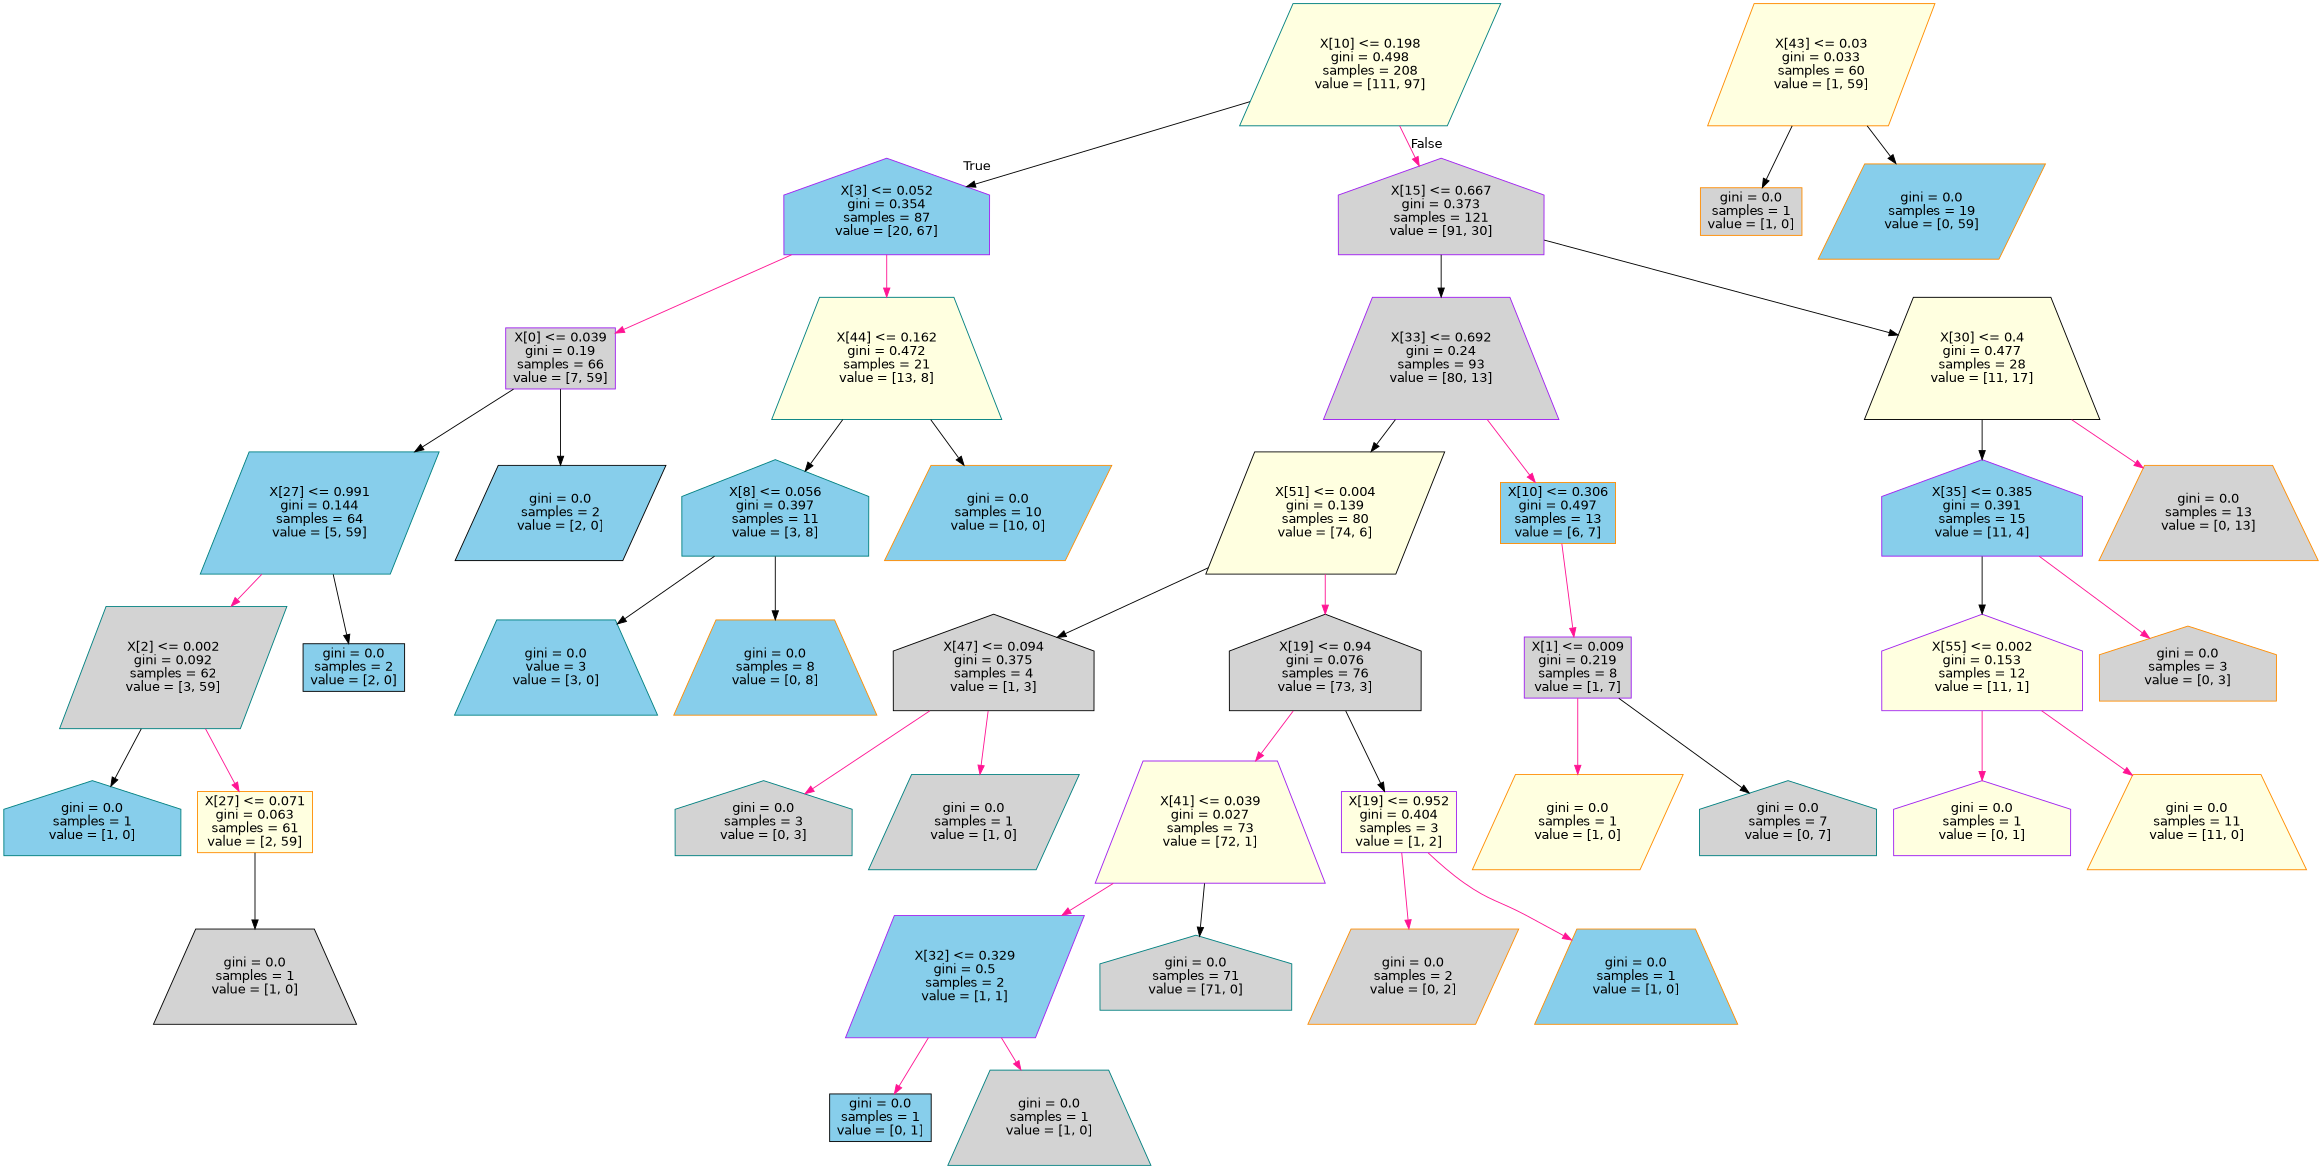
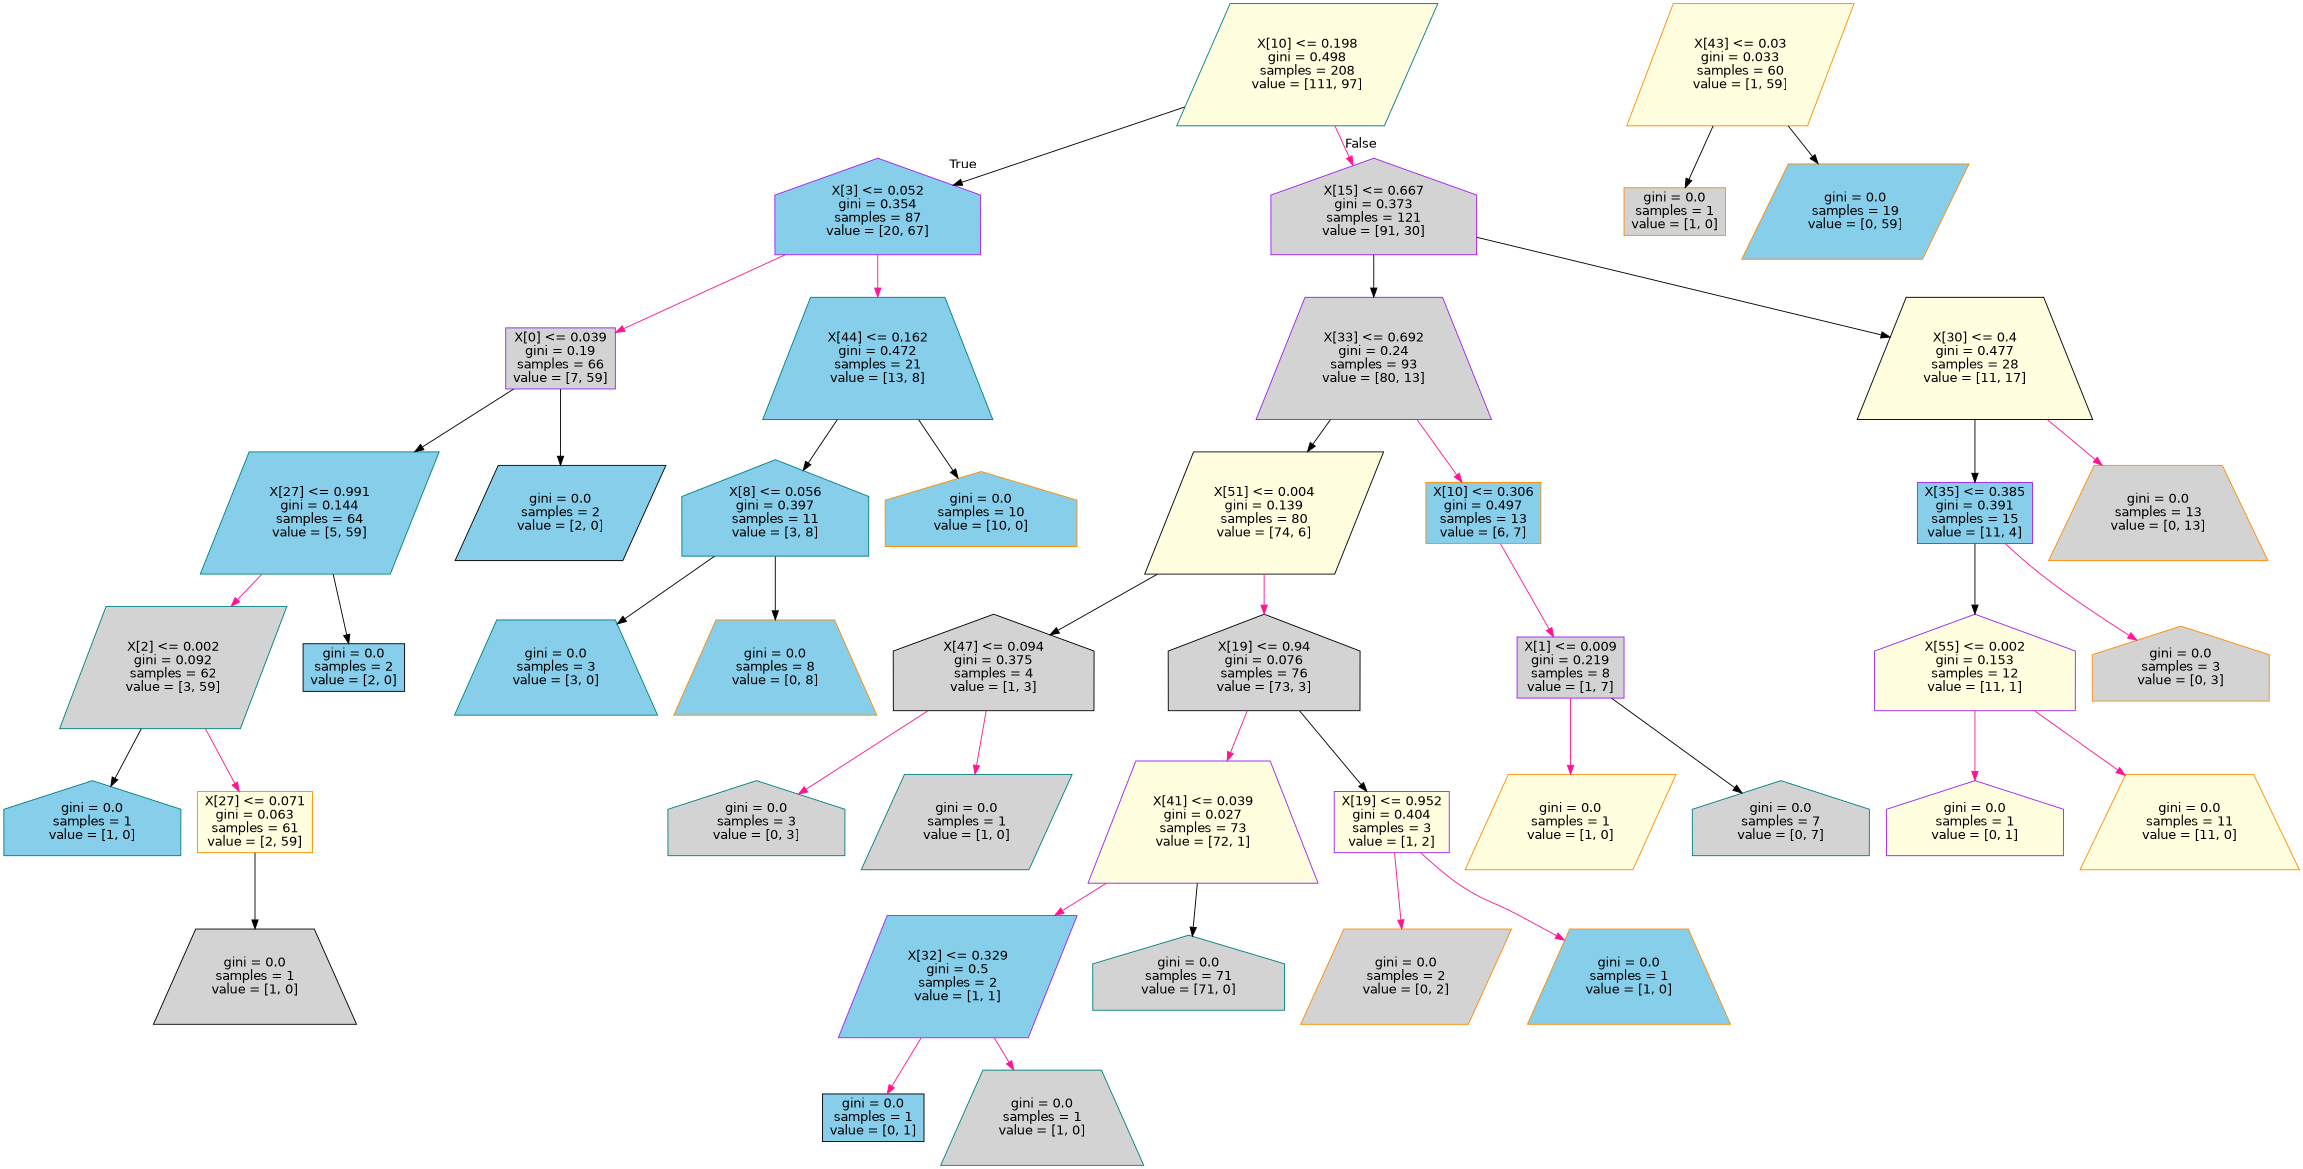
(887, 358) -> (878, 358)
(998, 513) -> (981, 513)
(1982, 513) -> (1975, 513)
(556, 668) -> (556, 668)
